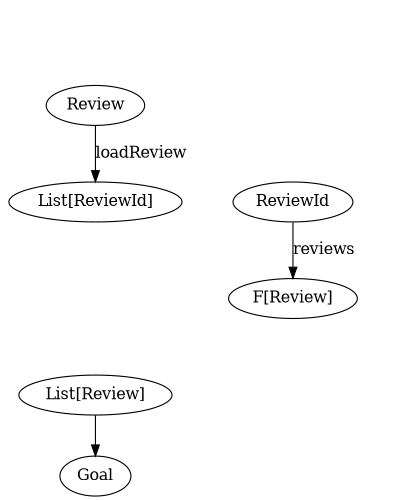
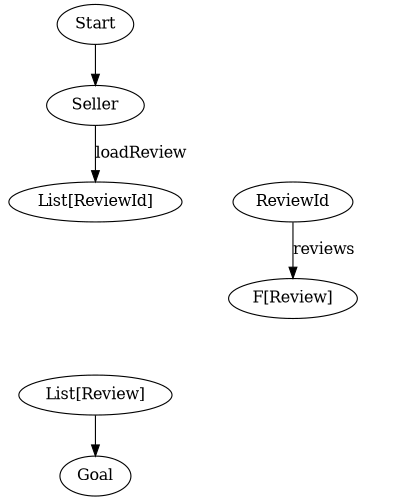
none -> (95, 24)
(95, 105) -> (95, 105)
